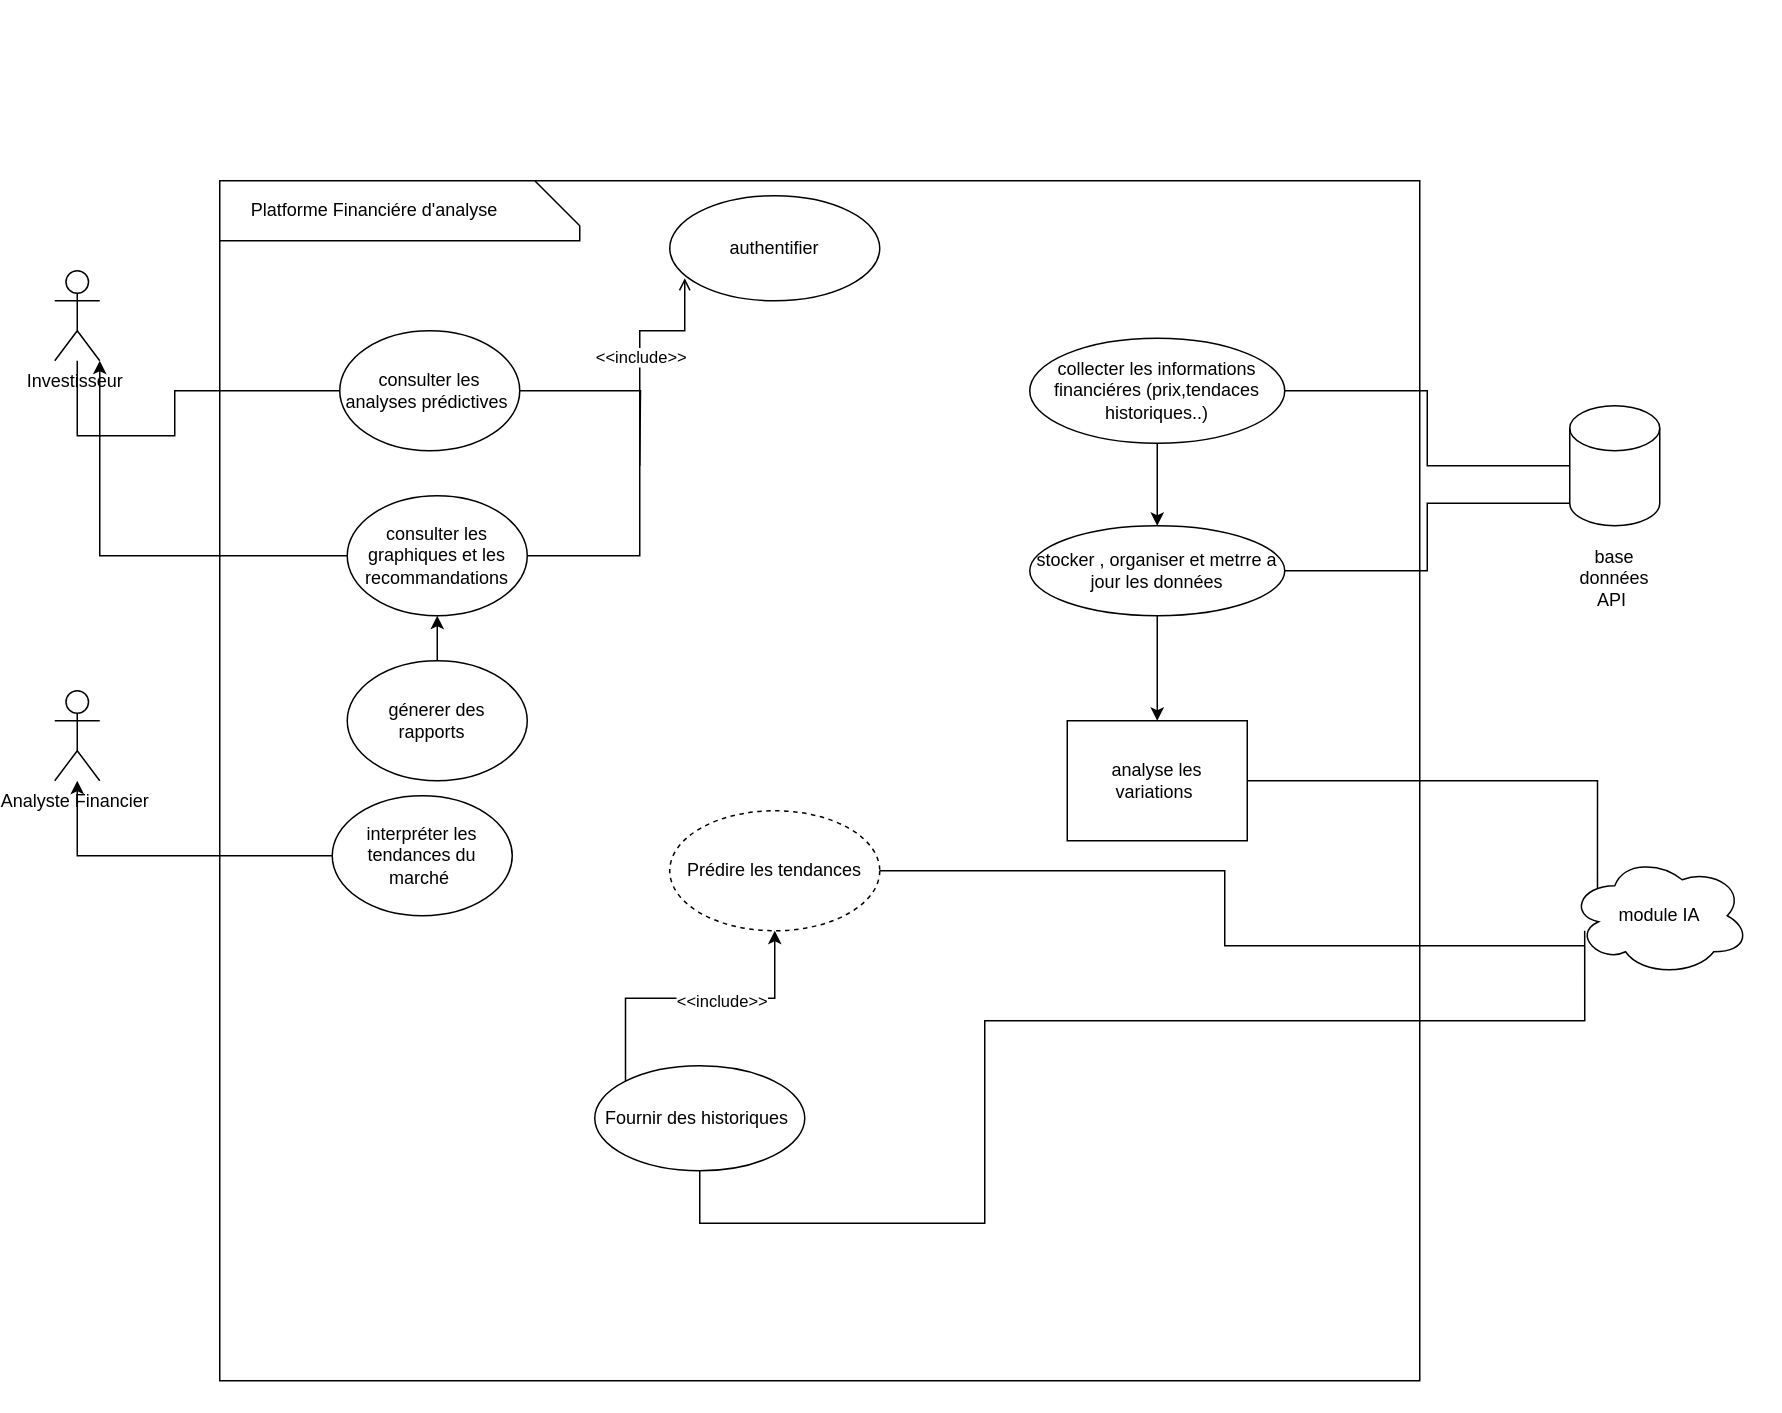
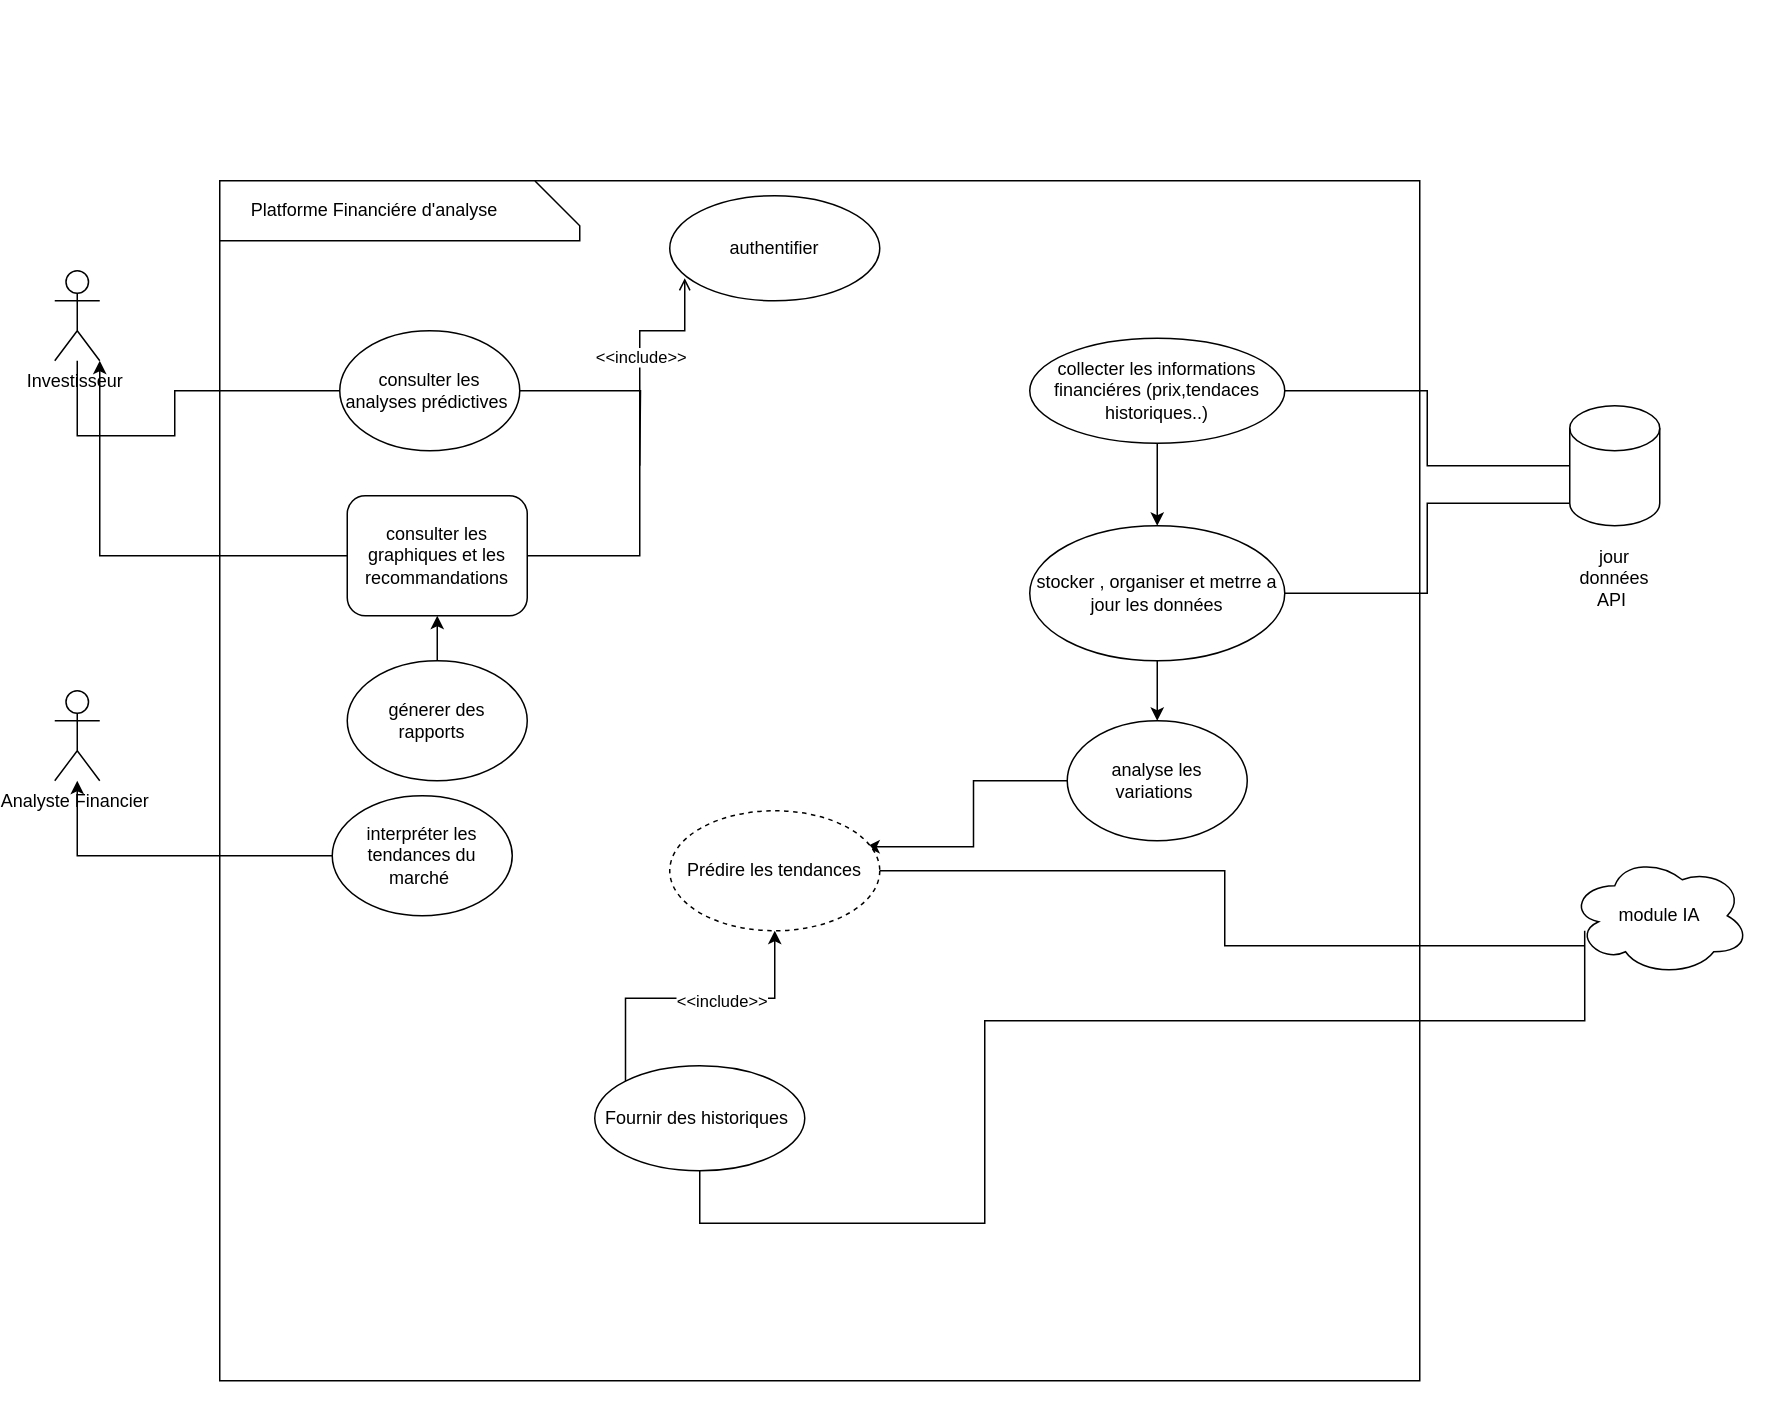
(437, 556) -> (437, 556)
(1157, 571) -> (1157, 593)
(1615, 578) -> (1615, 578)
(1157, 781) -> (1157, 781)
(1475, 781) -> none
none -> (974, 816)
